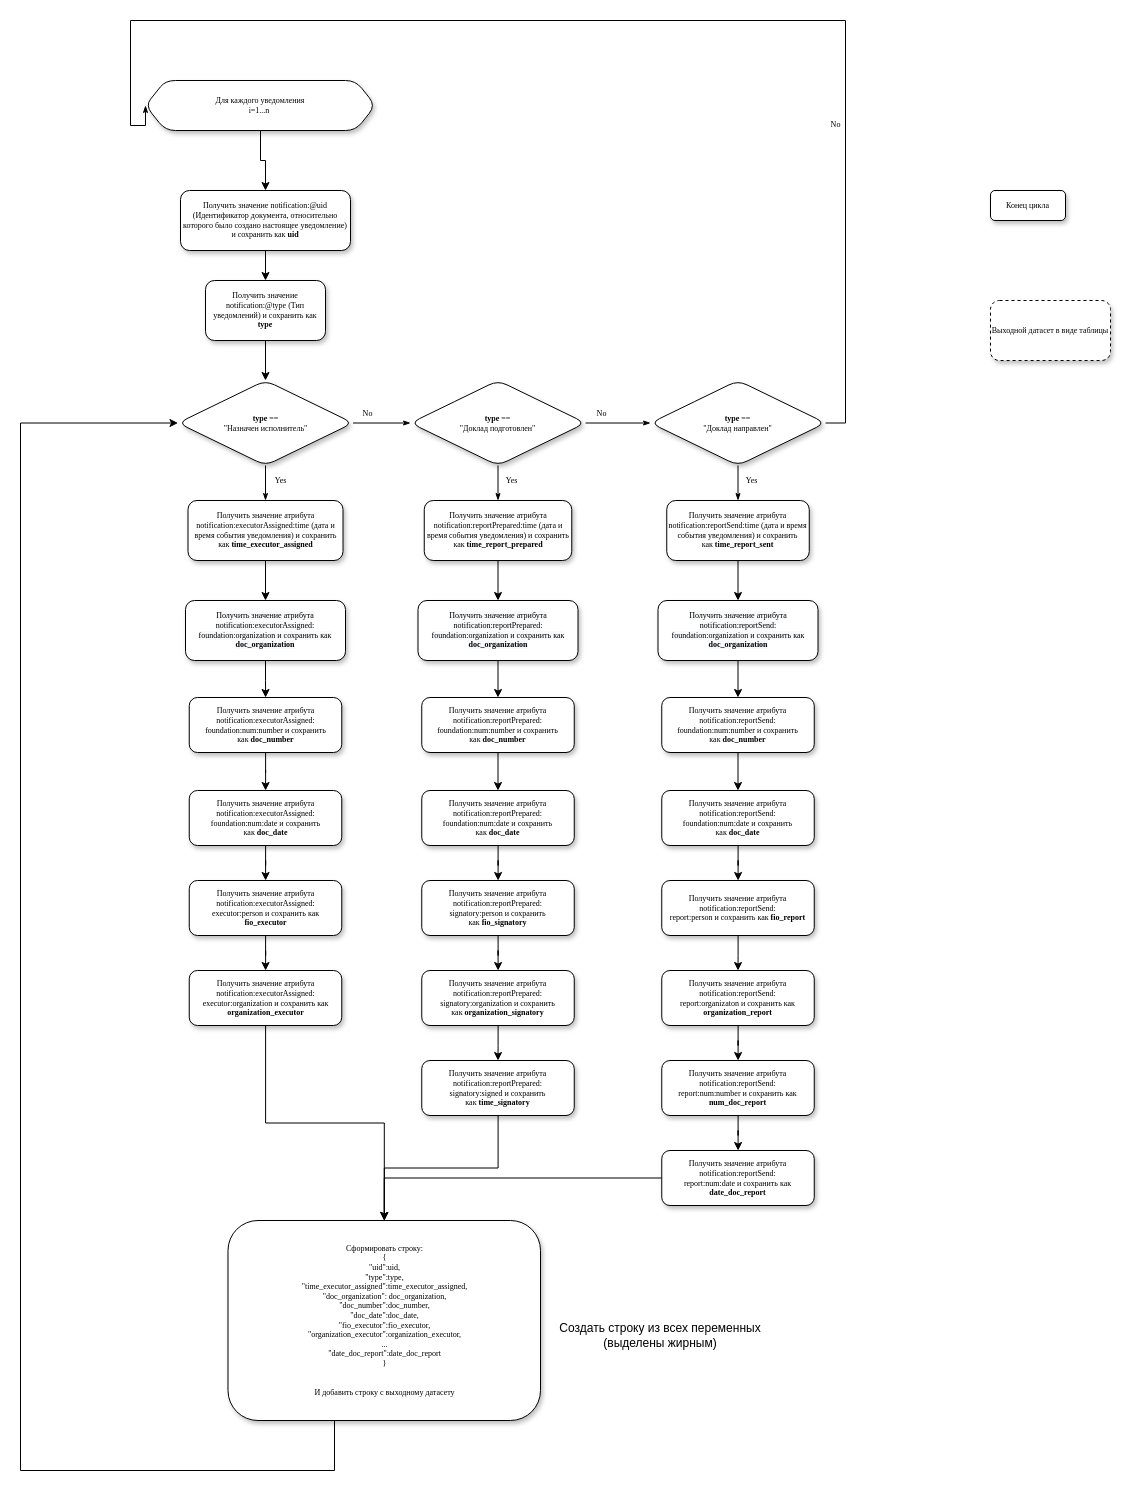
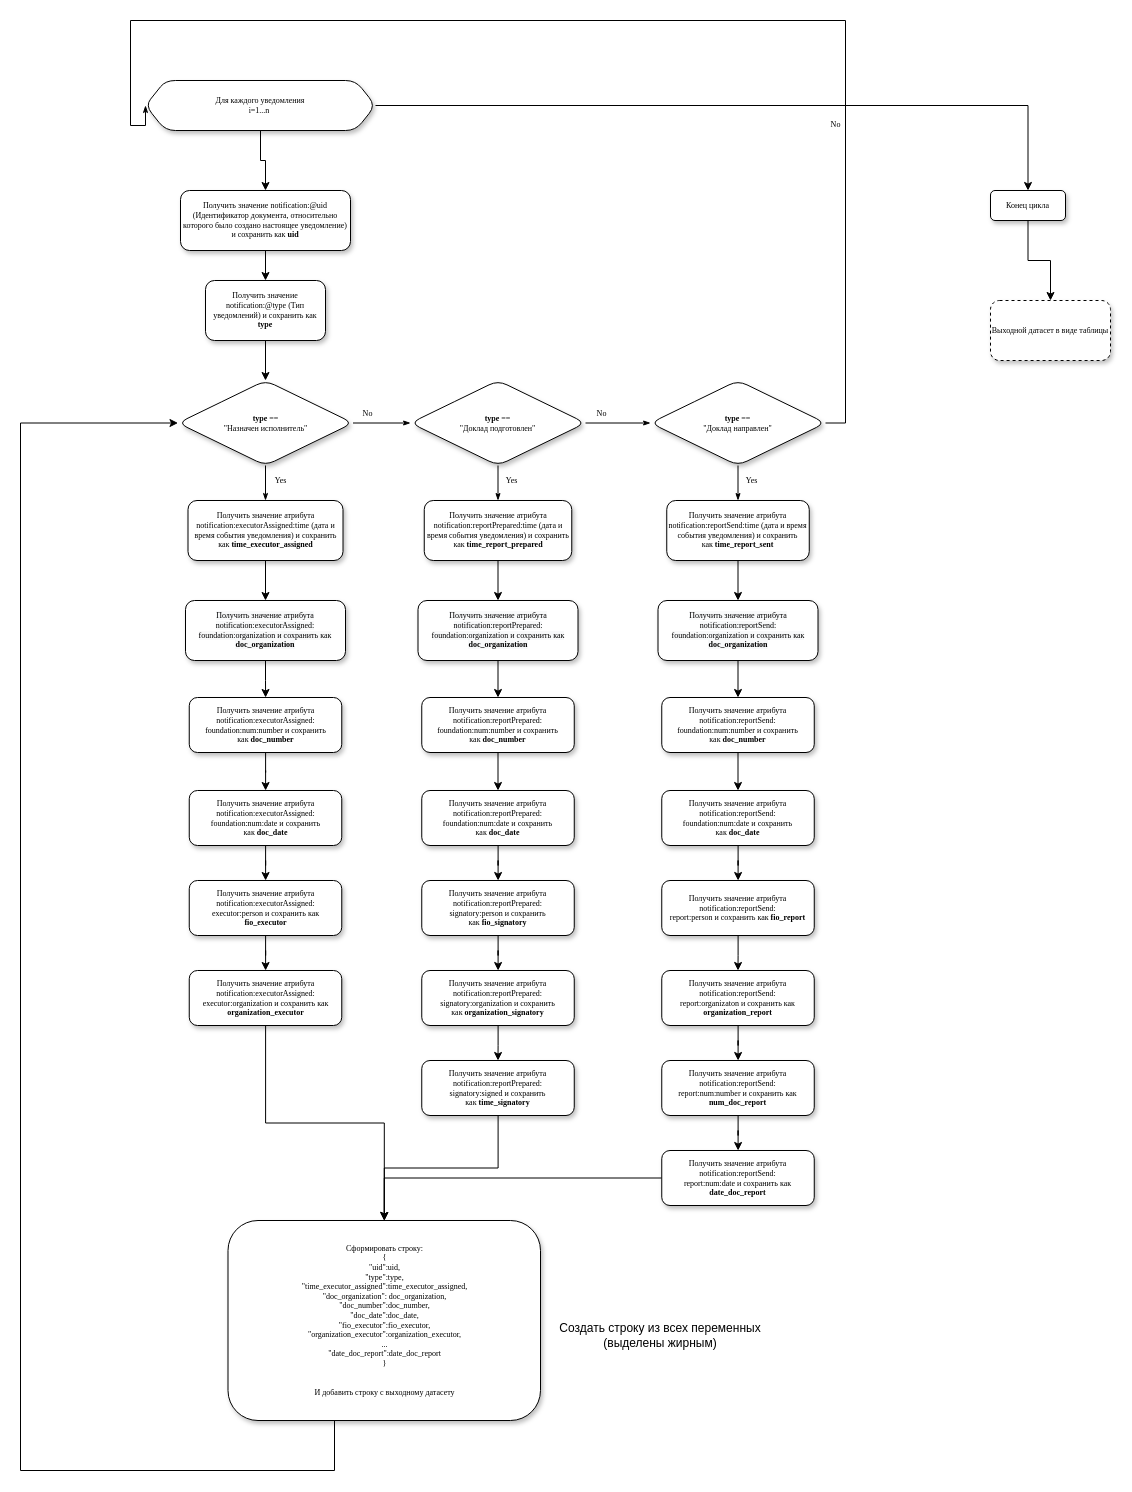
none -> (741, 106)
none -> (1038, 261)
